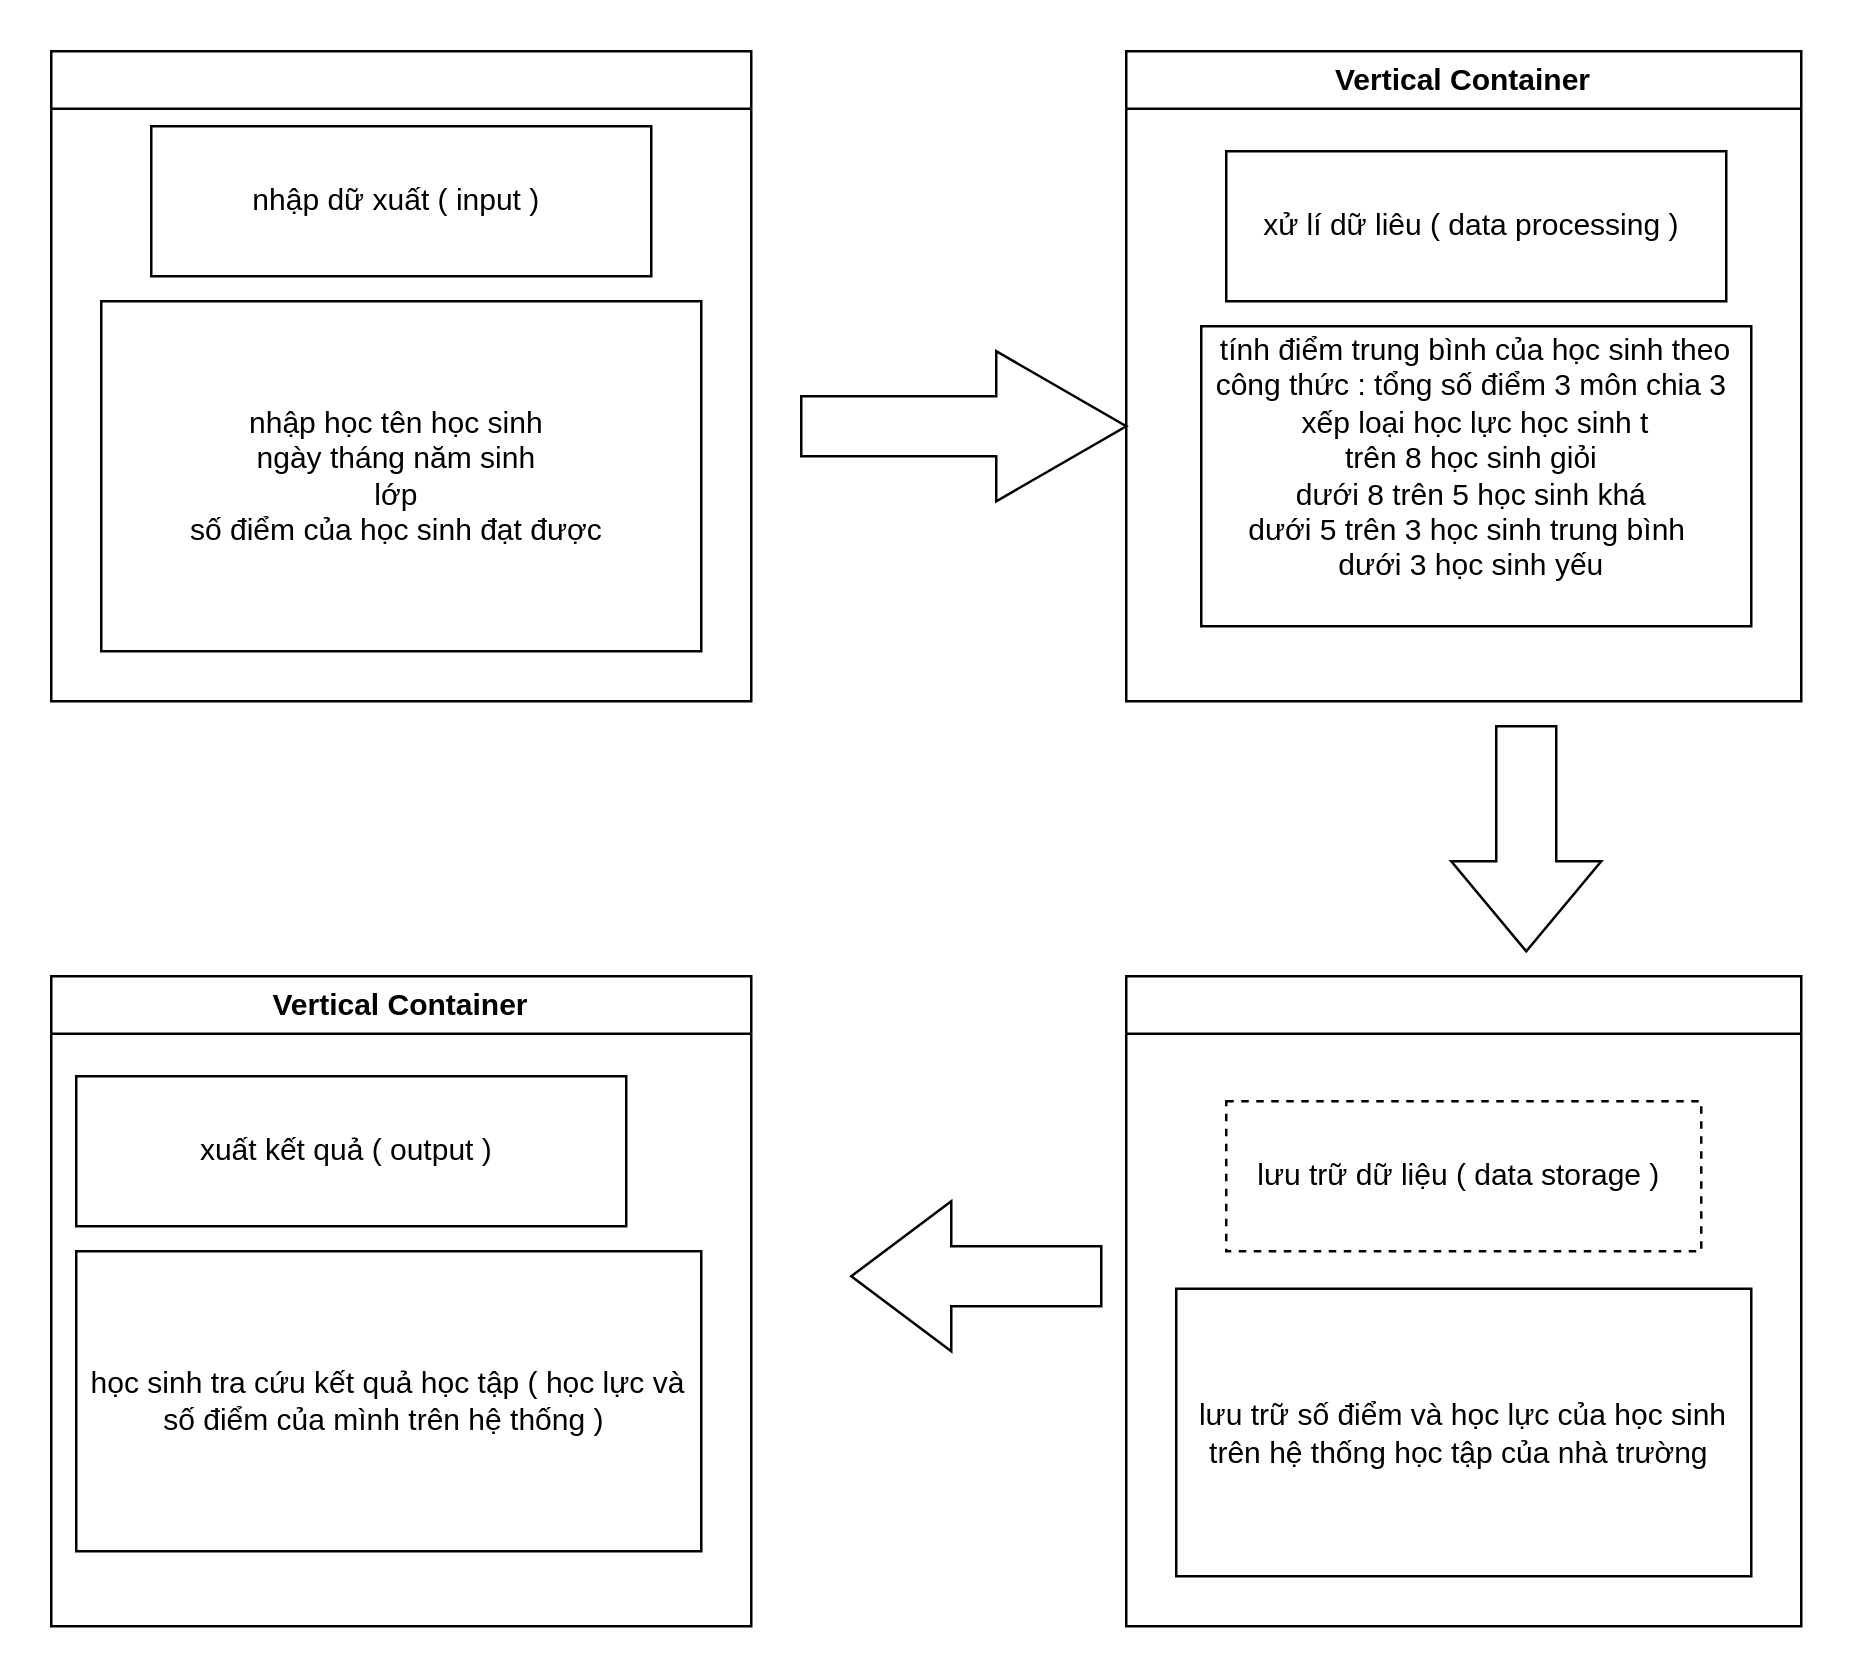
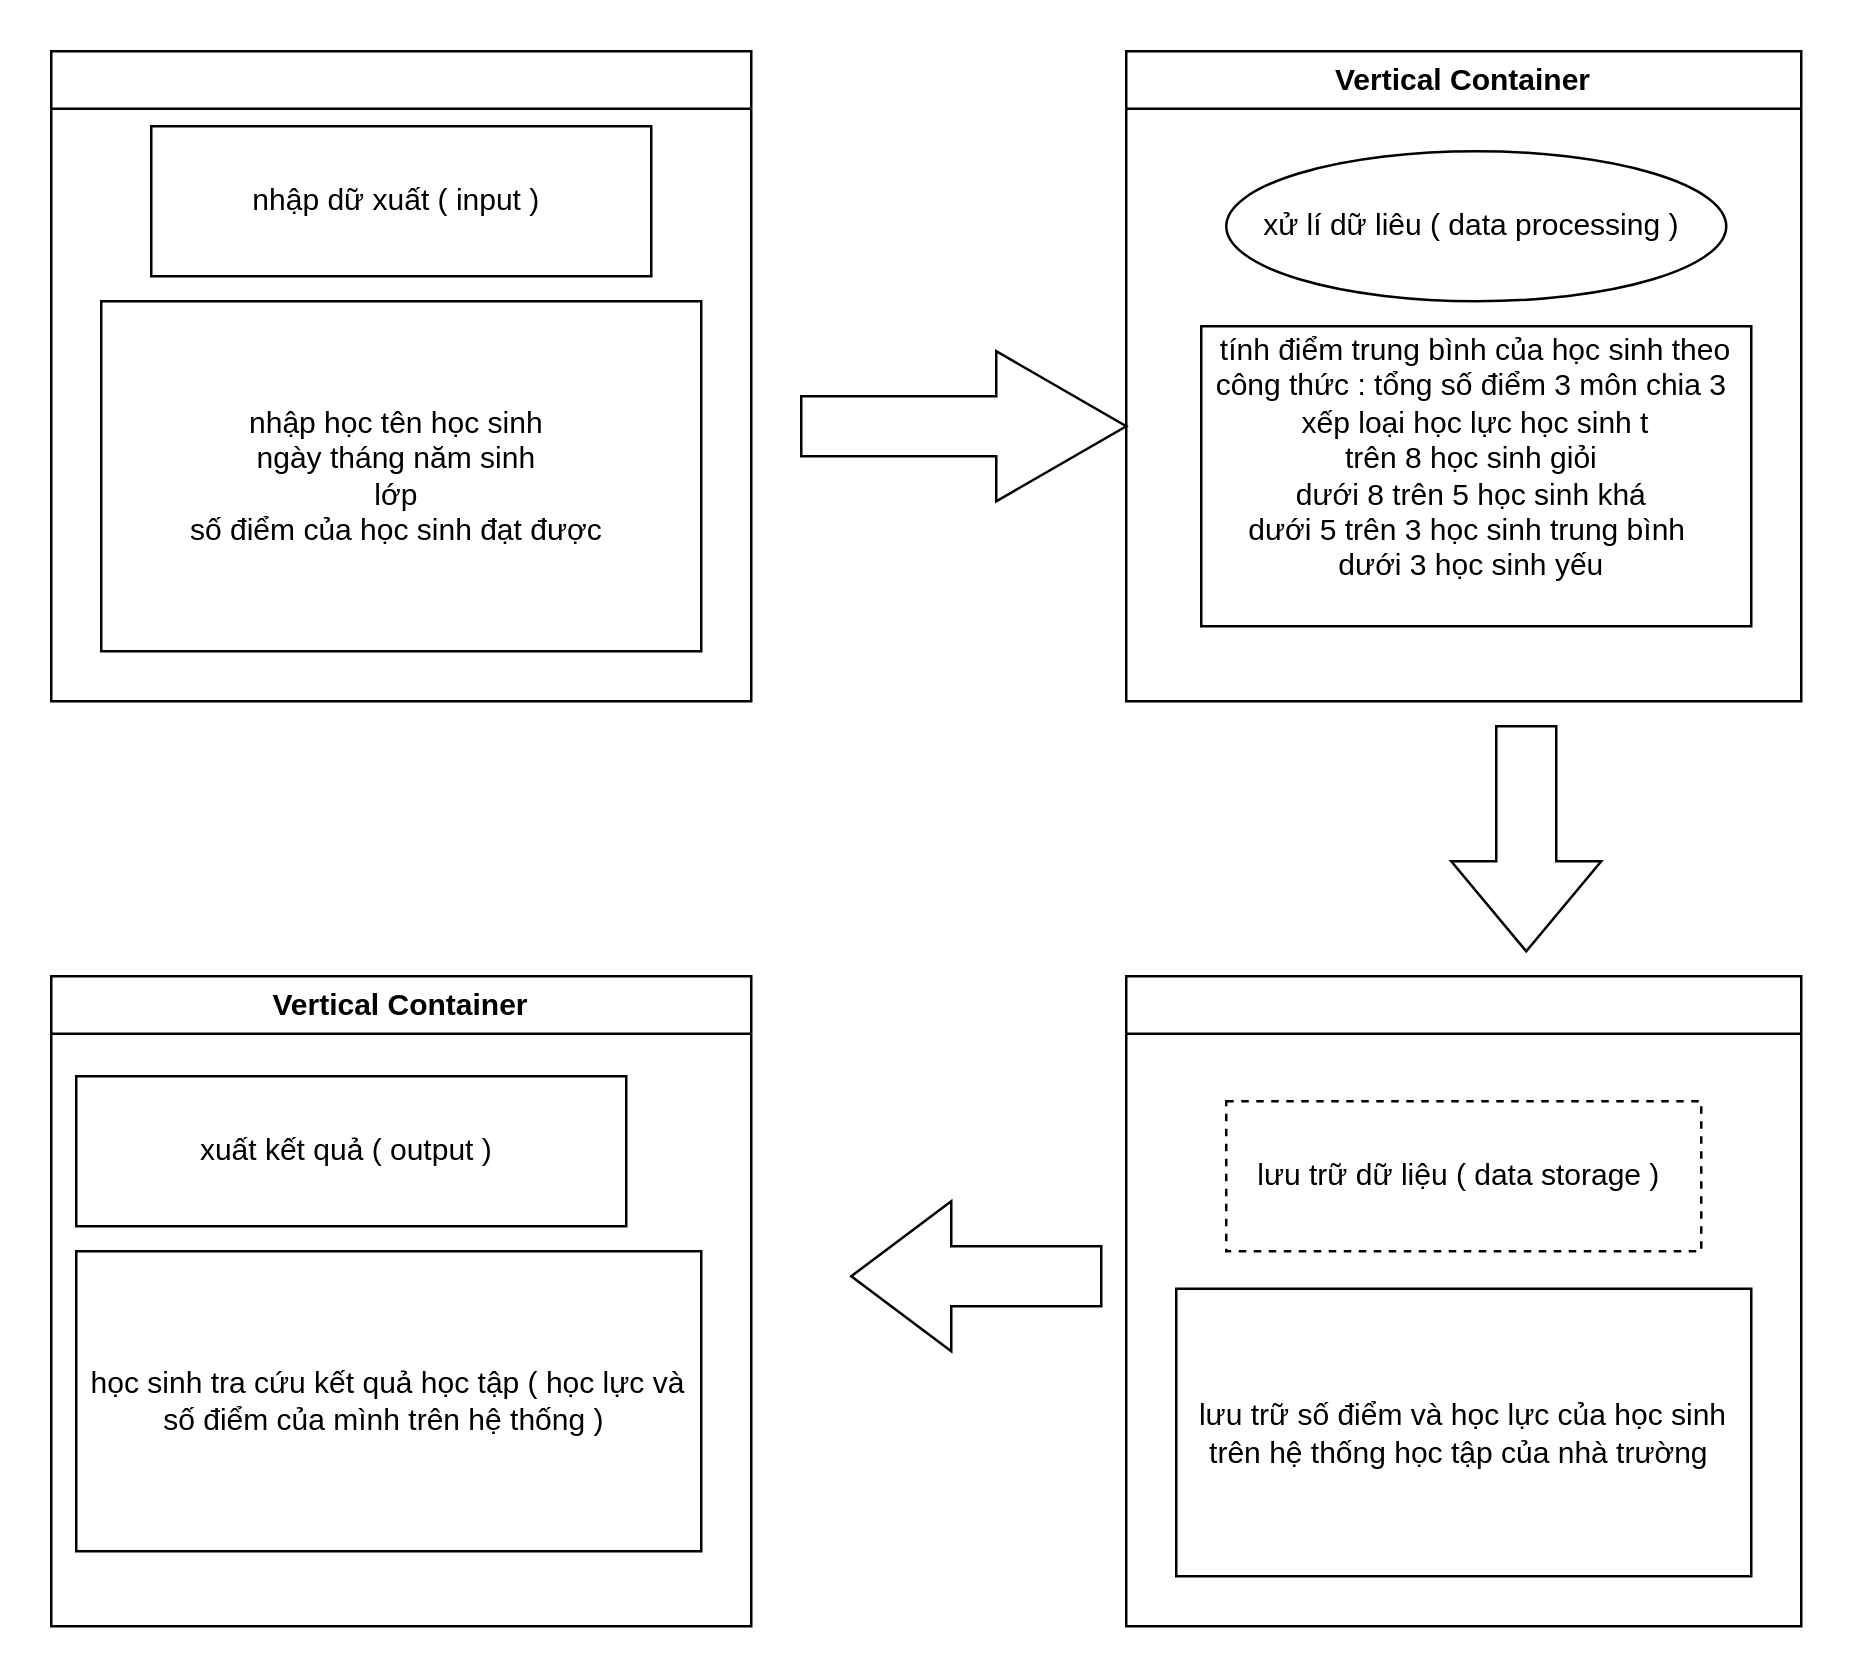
(1476, 226) -> (1476, 226)
